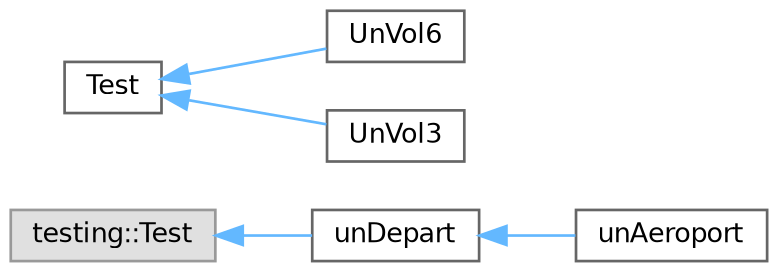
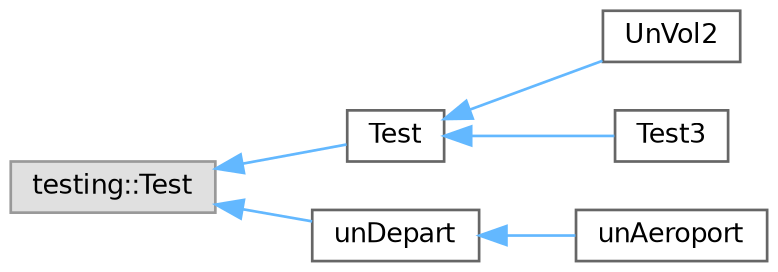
(396, 36) -> (672, 36)
(396, 136) -> (672, 136)
none -> (295, 154)
